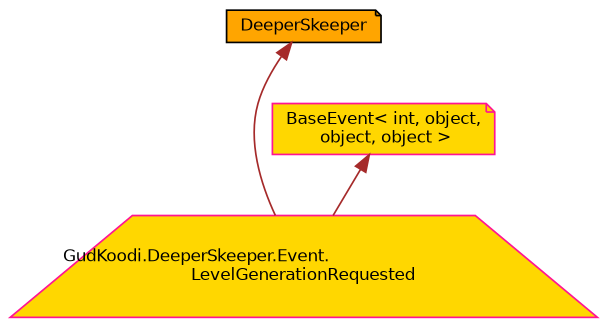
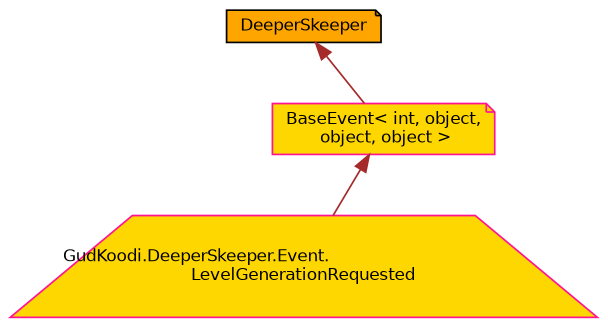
(254, 135) -> (345, 80)
